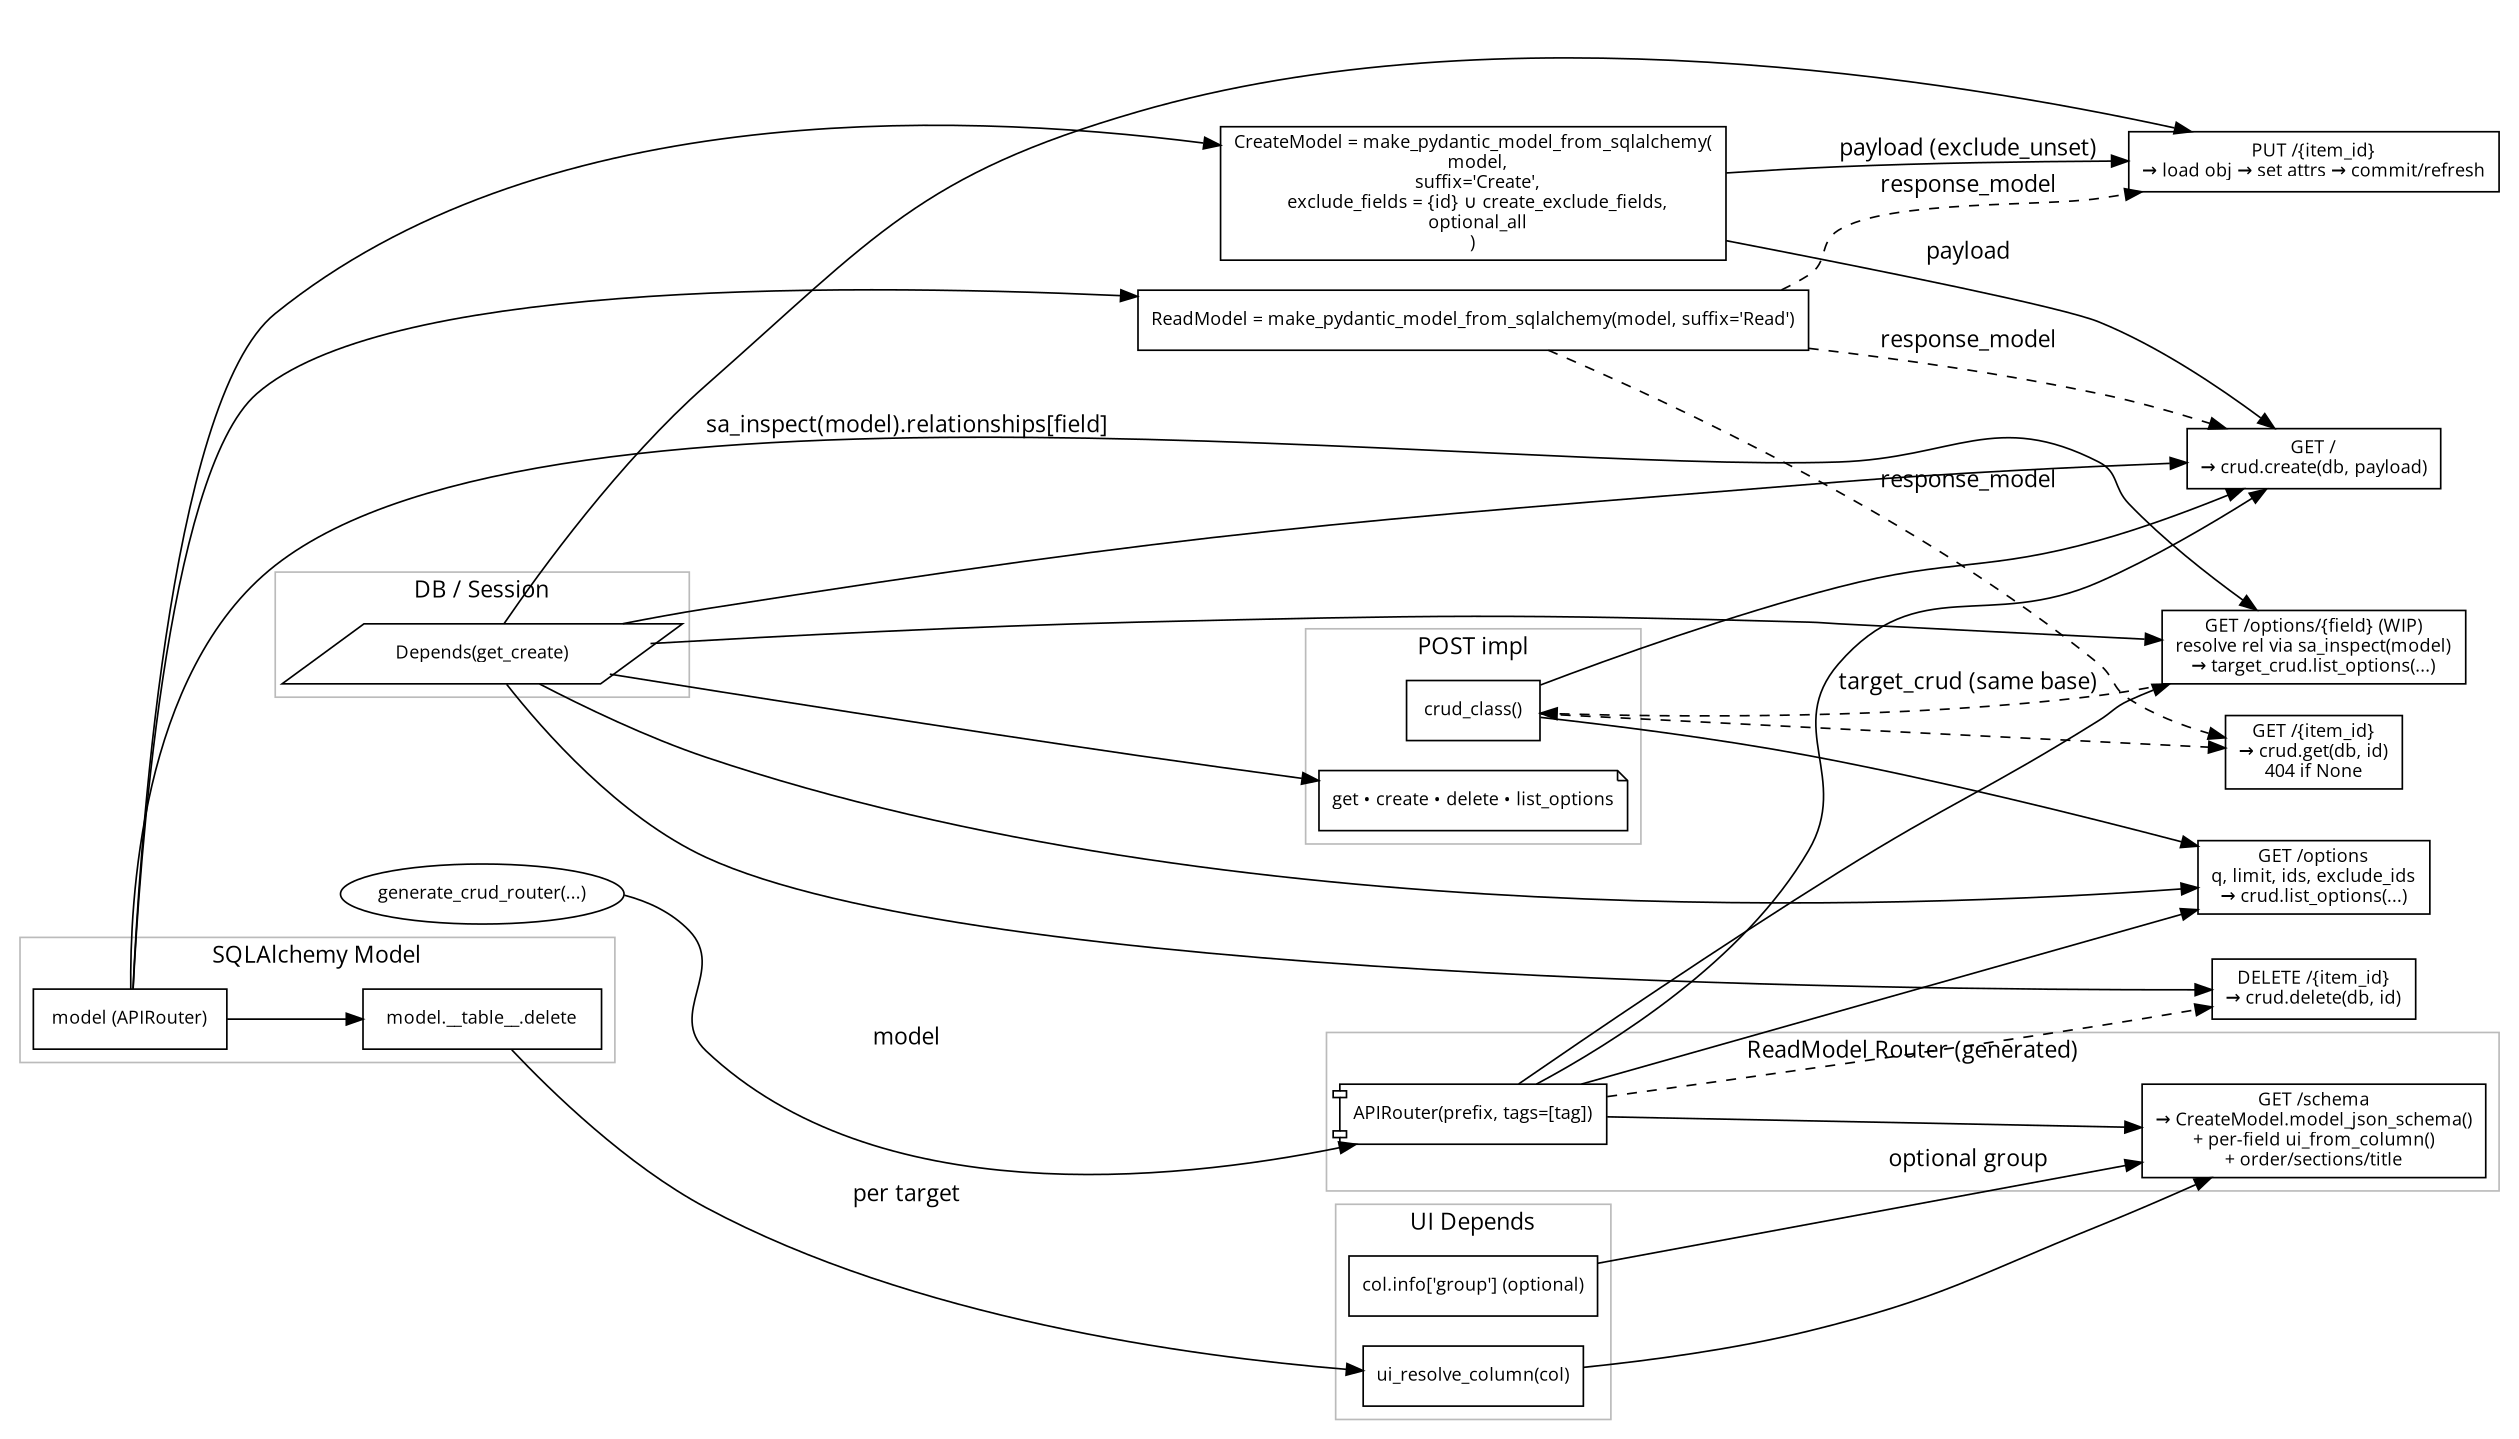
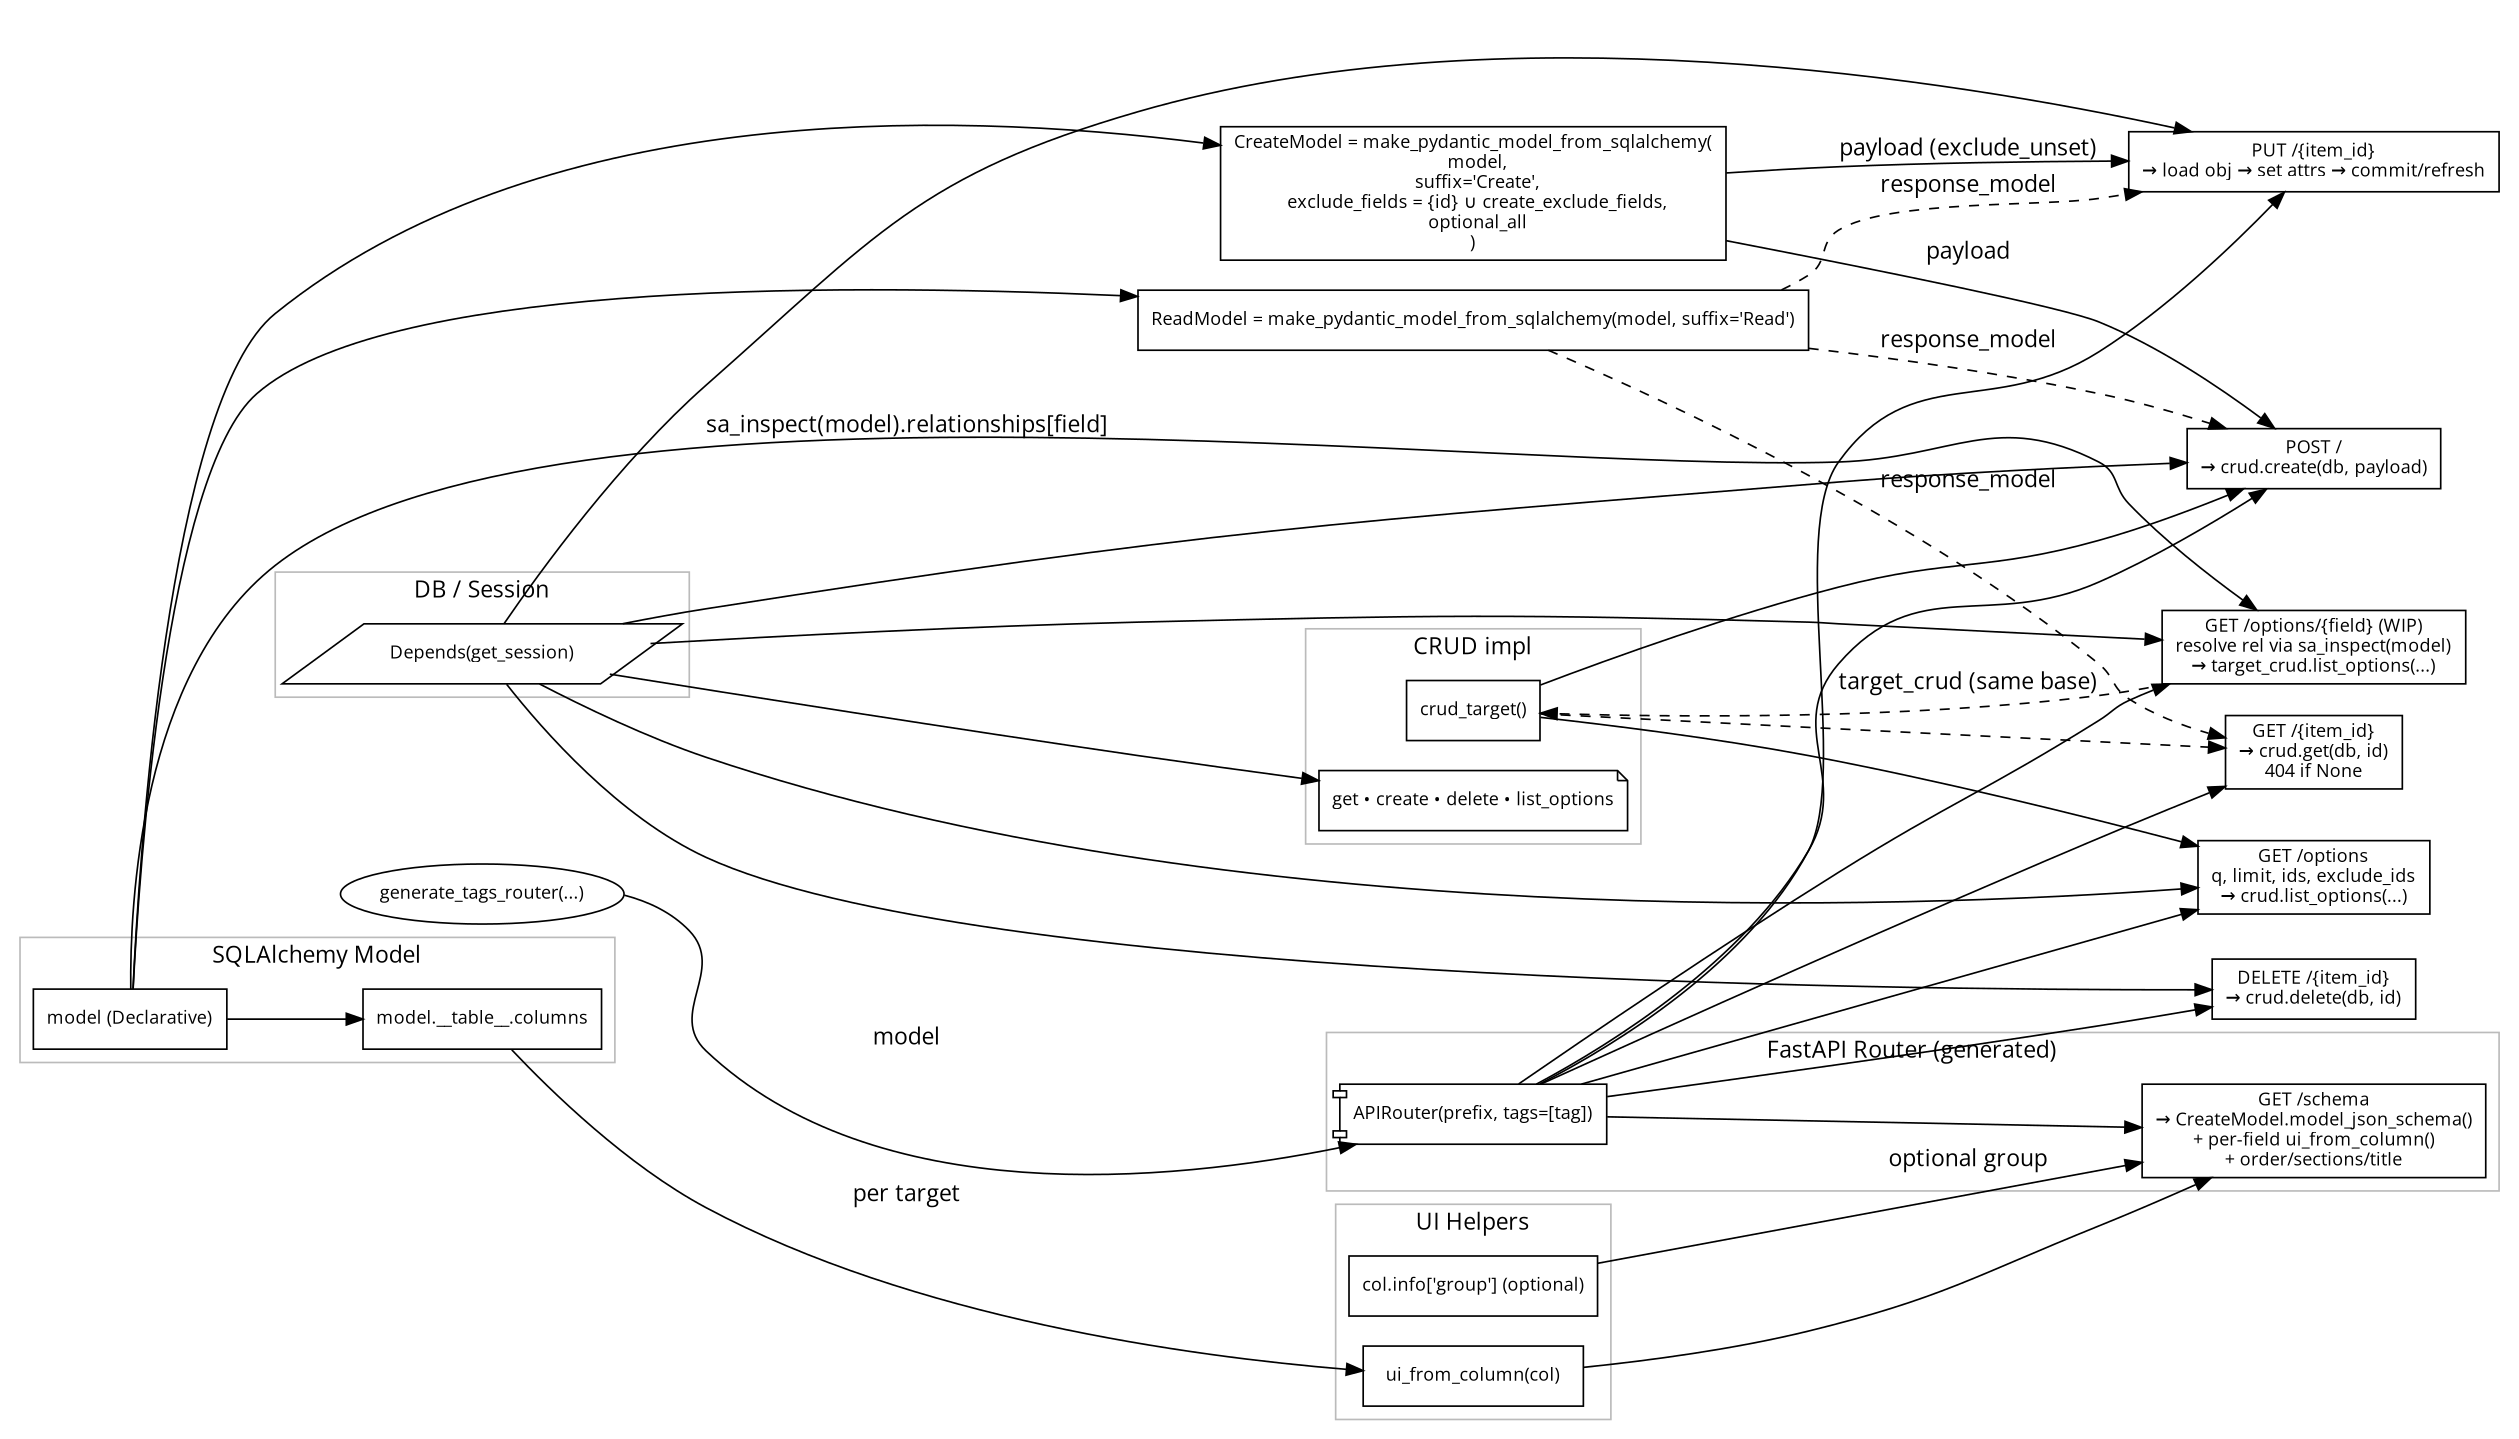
(2314, 459) -> (2314, 459)
none -> (1818, 577)
(1473, 648) -> (1473, 648)
(482, 654) -> (482, 654)
(1473, 711) -> (1473, 711)
(482, 894) -> (482, 894)
none -> (1874, 935)
(130, 1019) -> (130, 1019)
(482, 1019) -> (482, 1019)
(1913, 1052) -> (1913, 1052)
(1902, 1055) -> (1902, 1055)
(1473, 1223) -> (1473, 1223)
(1473, 1376) -> (1473, 1376)
